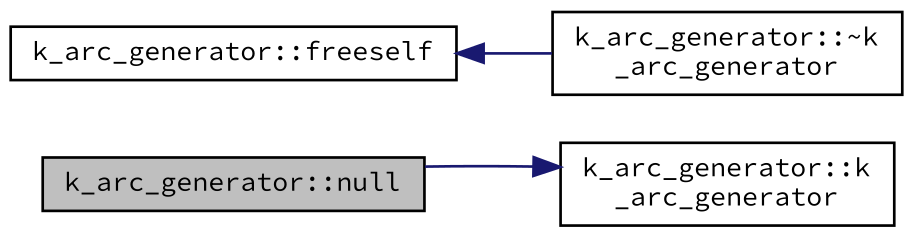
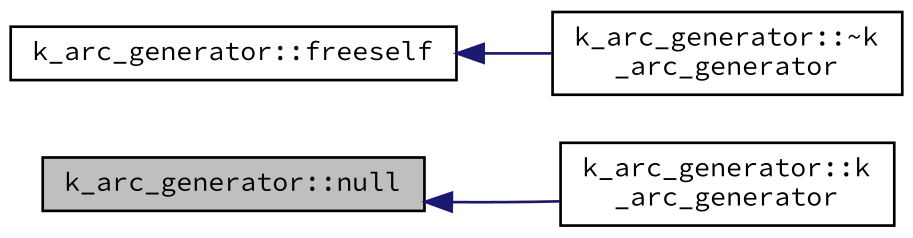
(479, 166) -> (506, 202)
